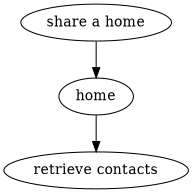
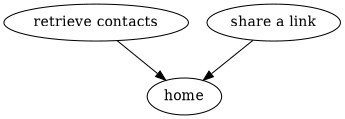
(96, 23) -> (274, 23)
(96, 128) -> (137, 57)
